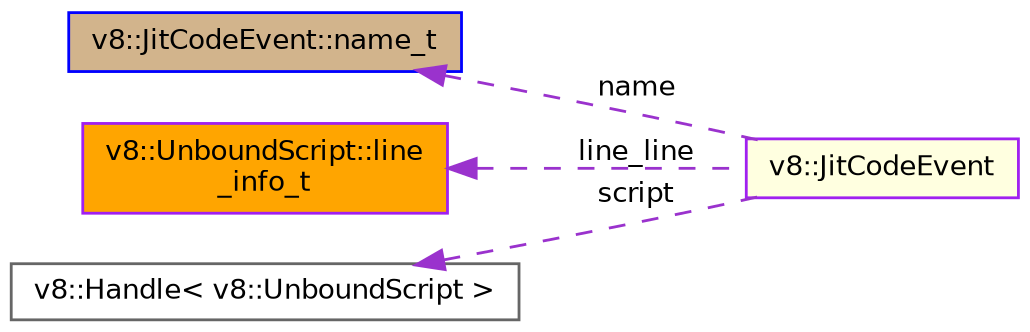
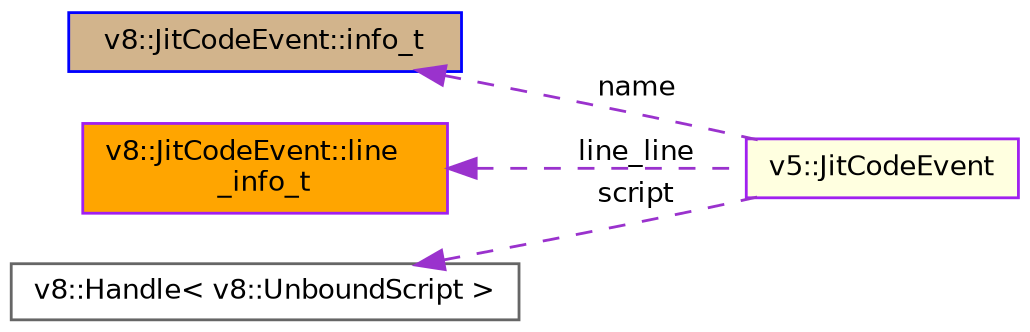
(265, 42) -> (265, 42)
(265, 168) -> (265, 168)
(882, 168) -> (882, 168)
